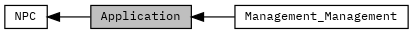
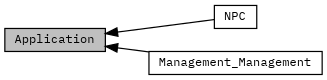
(75, 17) -> (166, 26)
